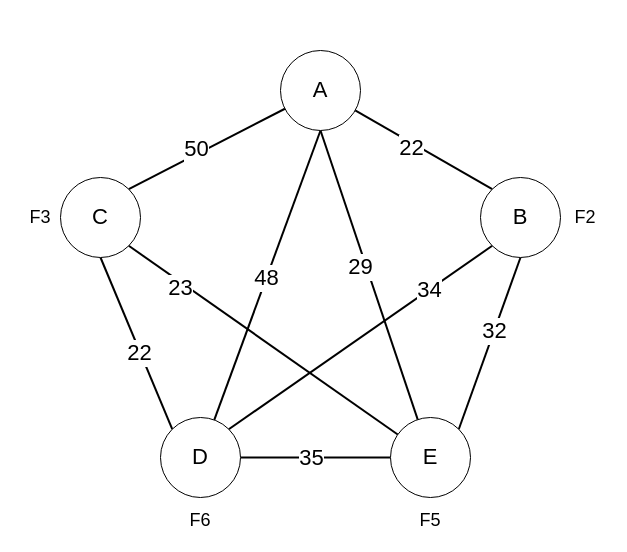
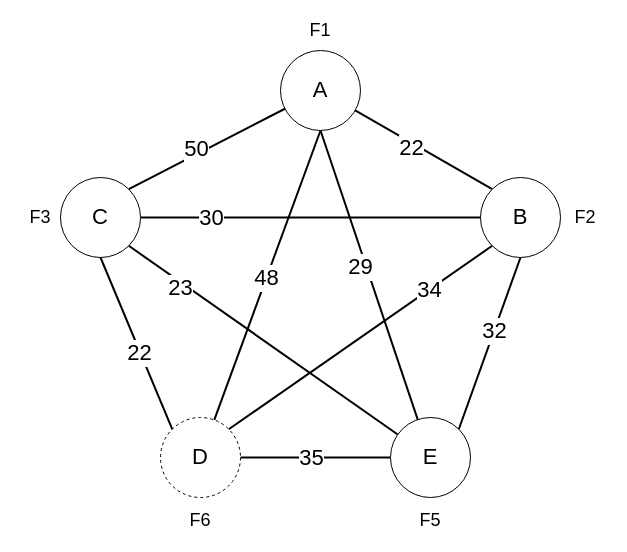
none -> (321, 31)
none -> (311, 218)
(201, 458) -> (201, 458)
